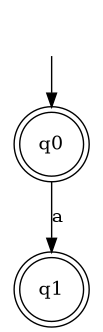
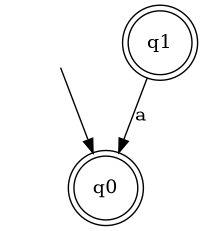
(52, 210) -> (136, 109)
